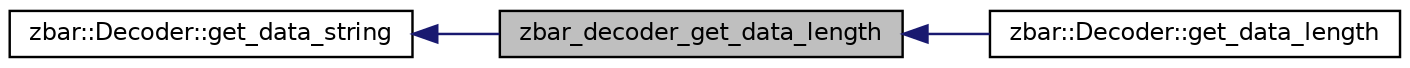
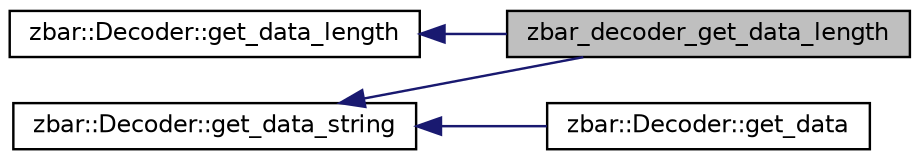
(959, 34) -> (476, 34)
none -> (709, 126)
